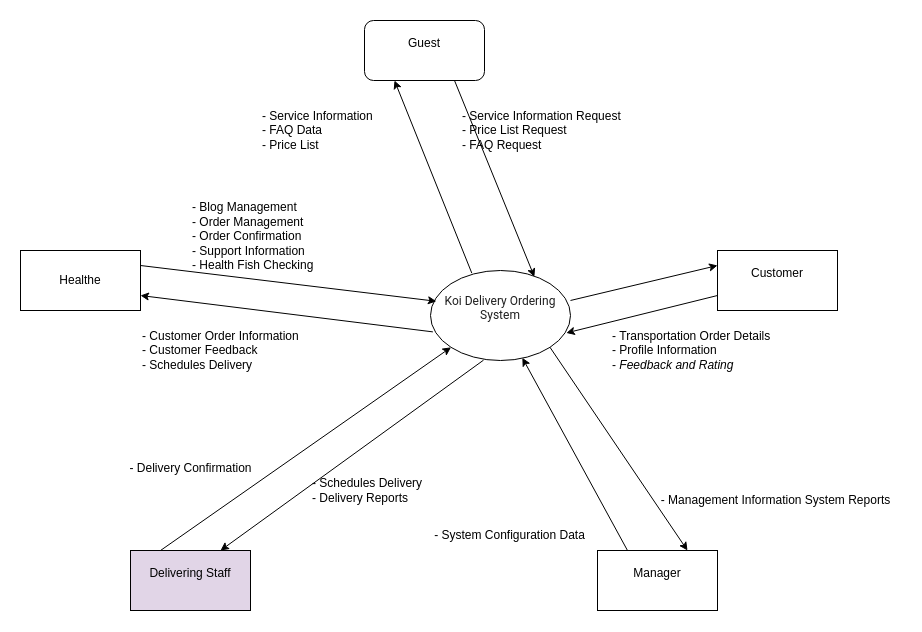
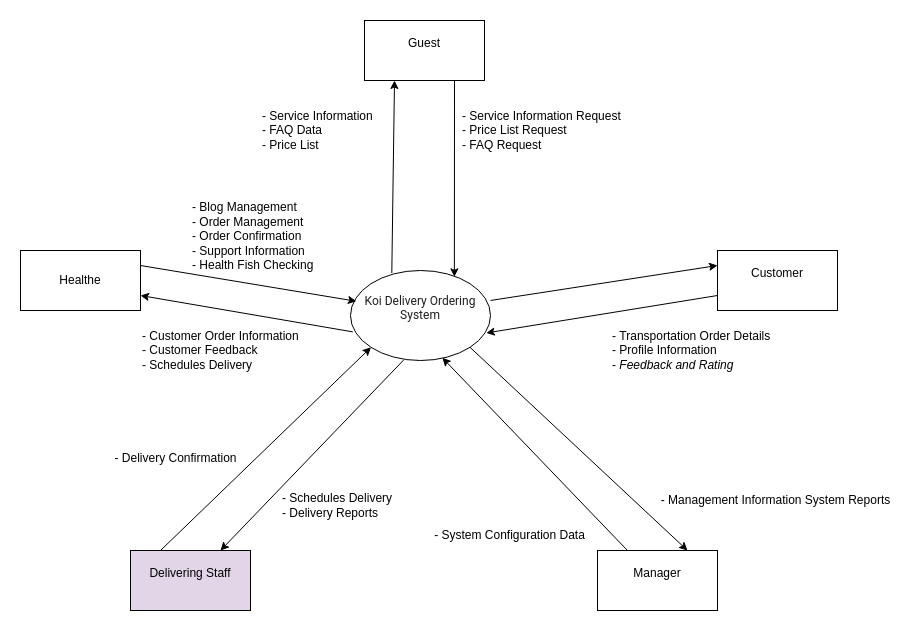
(425, 51) -> (425, 51)
(501, 316) -> (421, 316)
(191, 476) -> (176, 466)
(376, 491) -> (346, 506)
